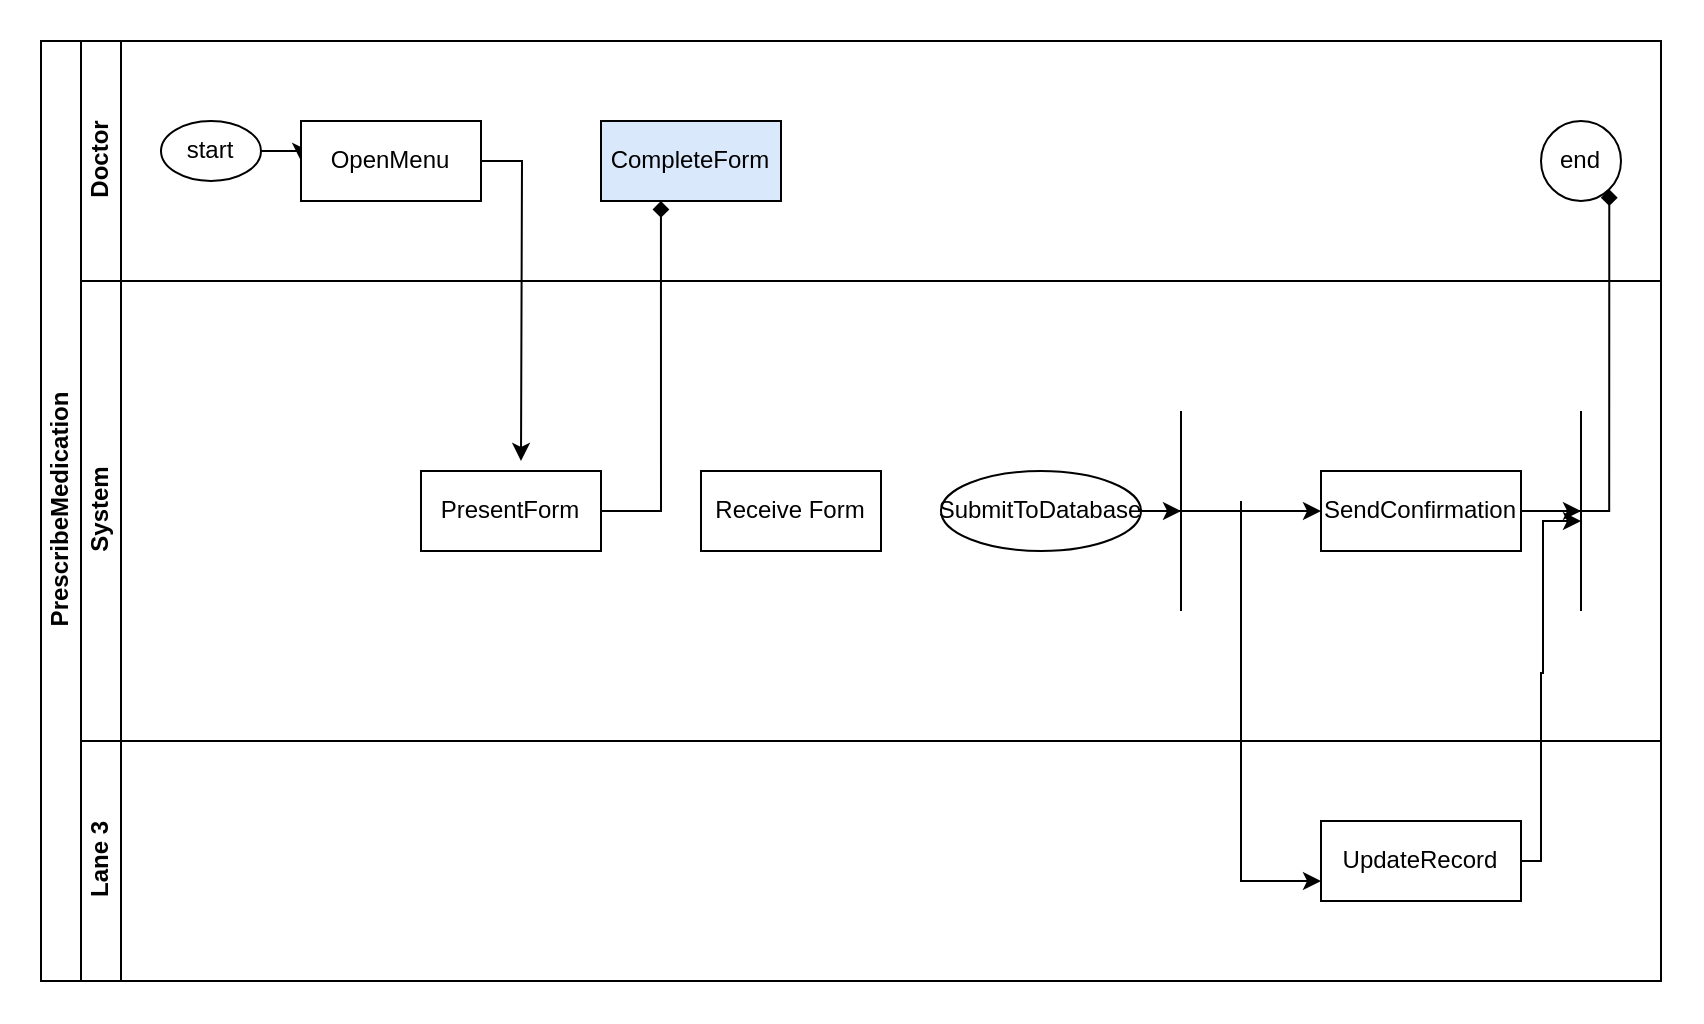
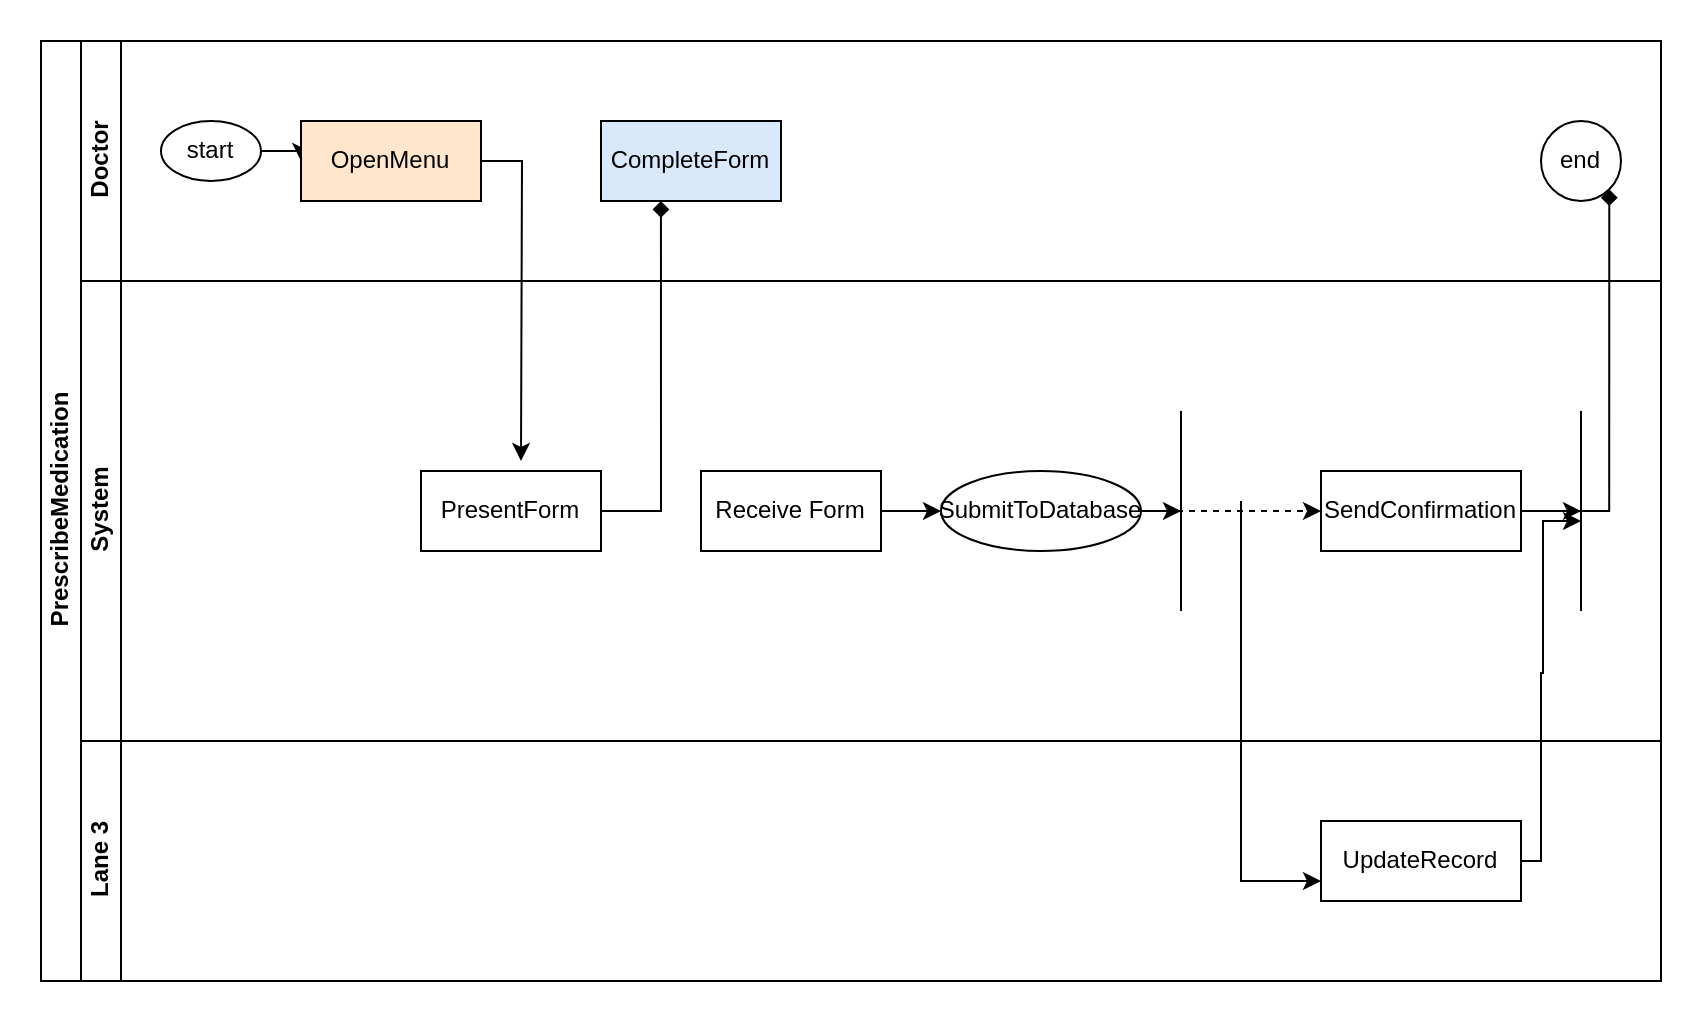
(391, 161) -> (391, 161)
none -> (918, 511)
(1246, 511) -> (1246, 511)
